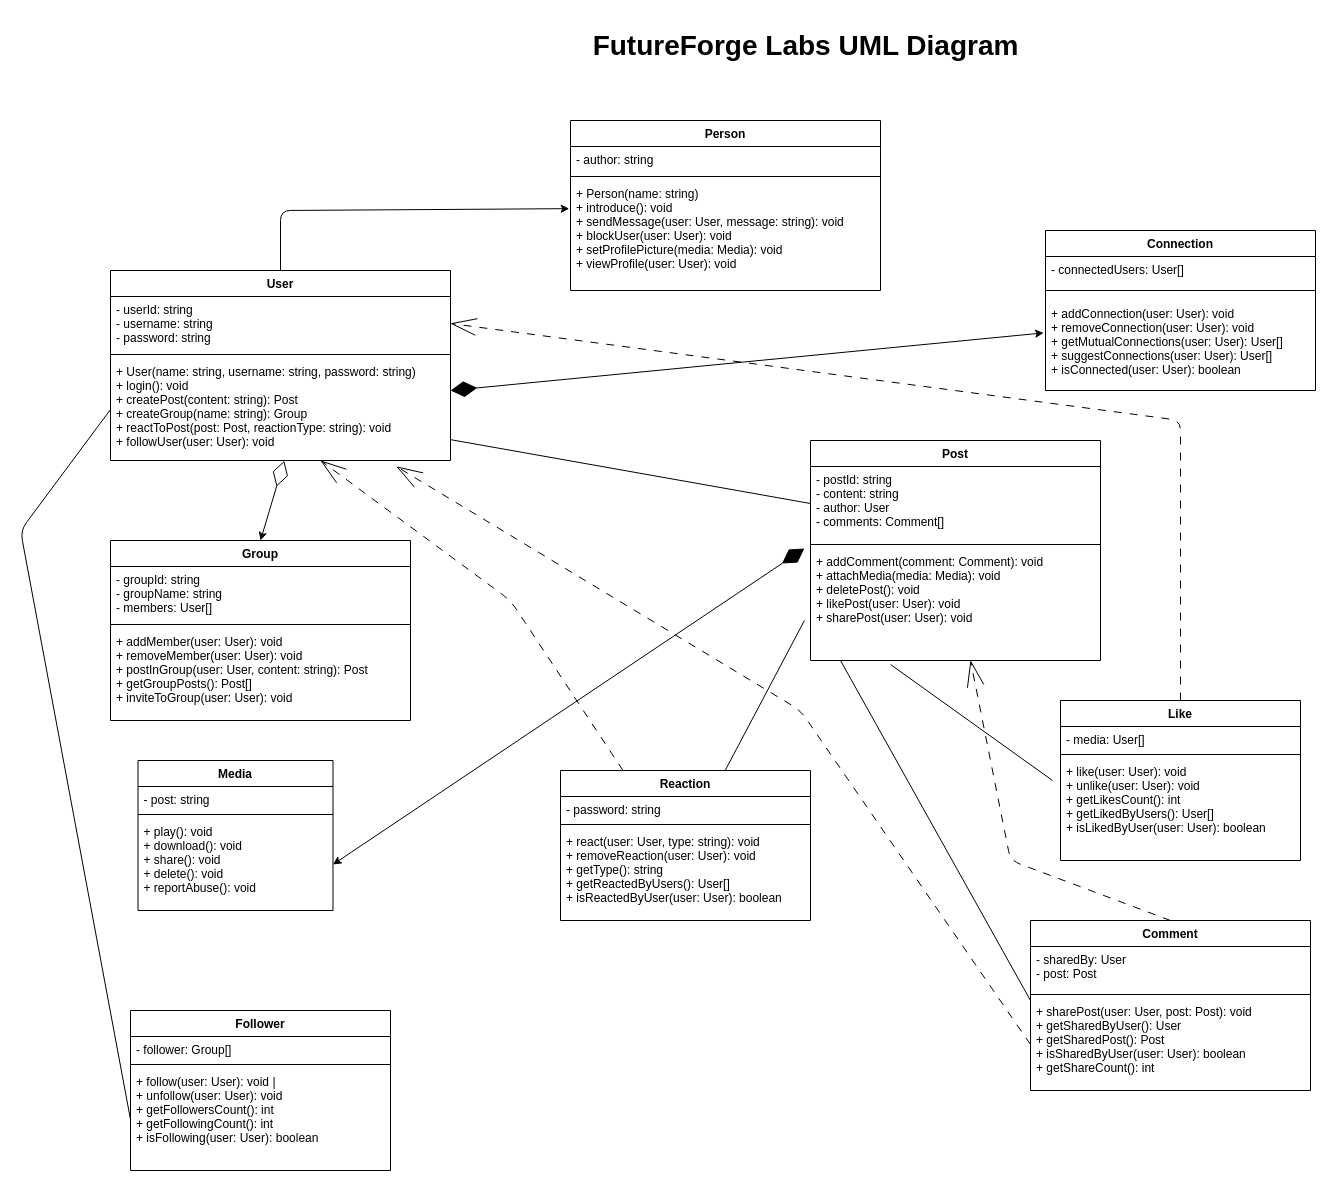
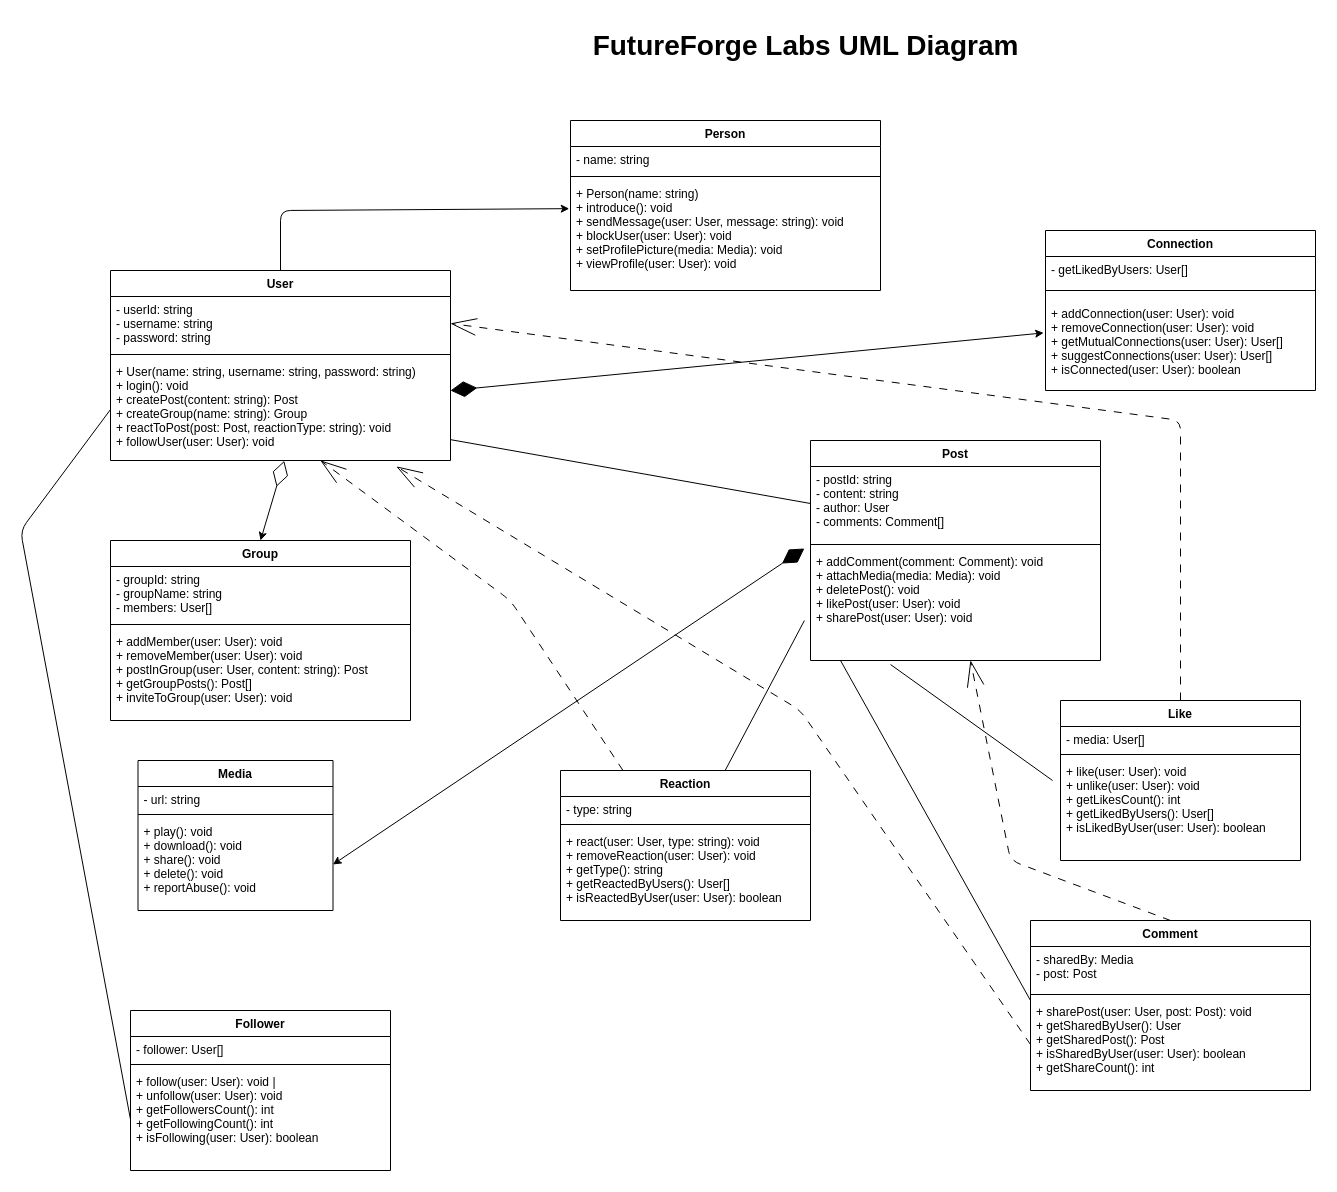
(624, 160) -> (617, 160)
(1127, 270) -> (1129, 270)
(184, 800) -> (179, 800)
(620, 810) -> (607, 810)
(1085, 960) -> (1087, 960)
(192, 1050) -> (189, 1050)
